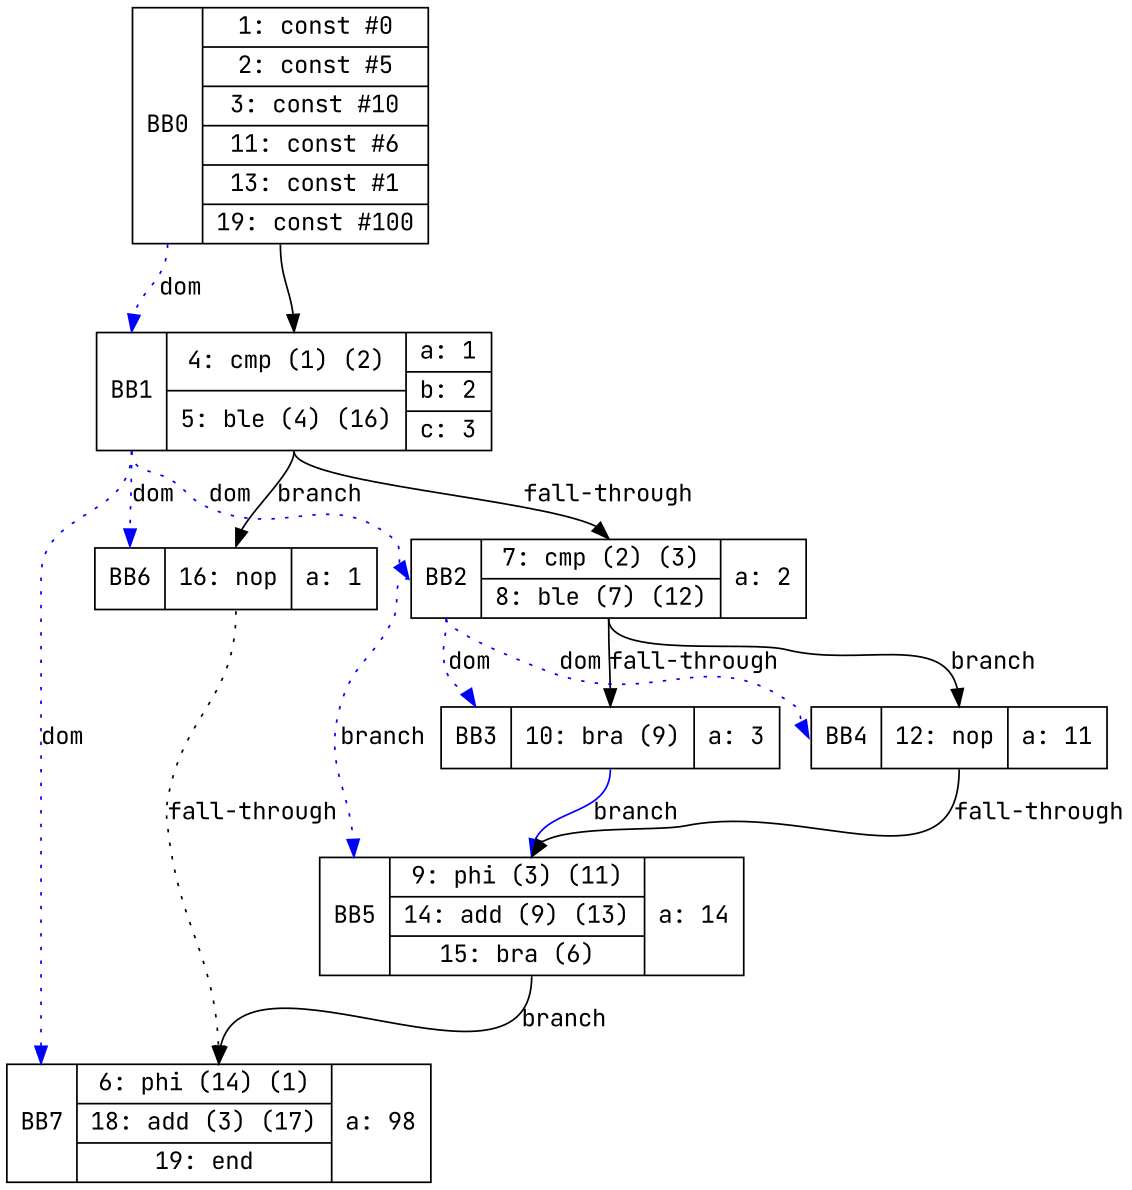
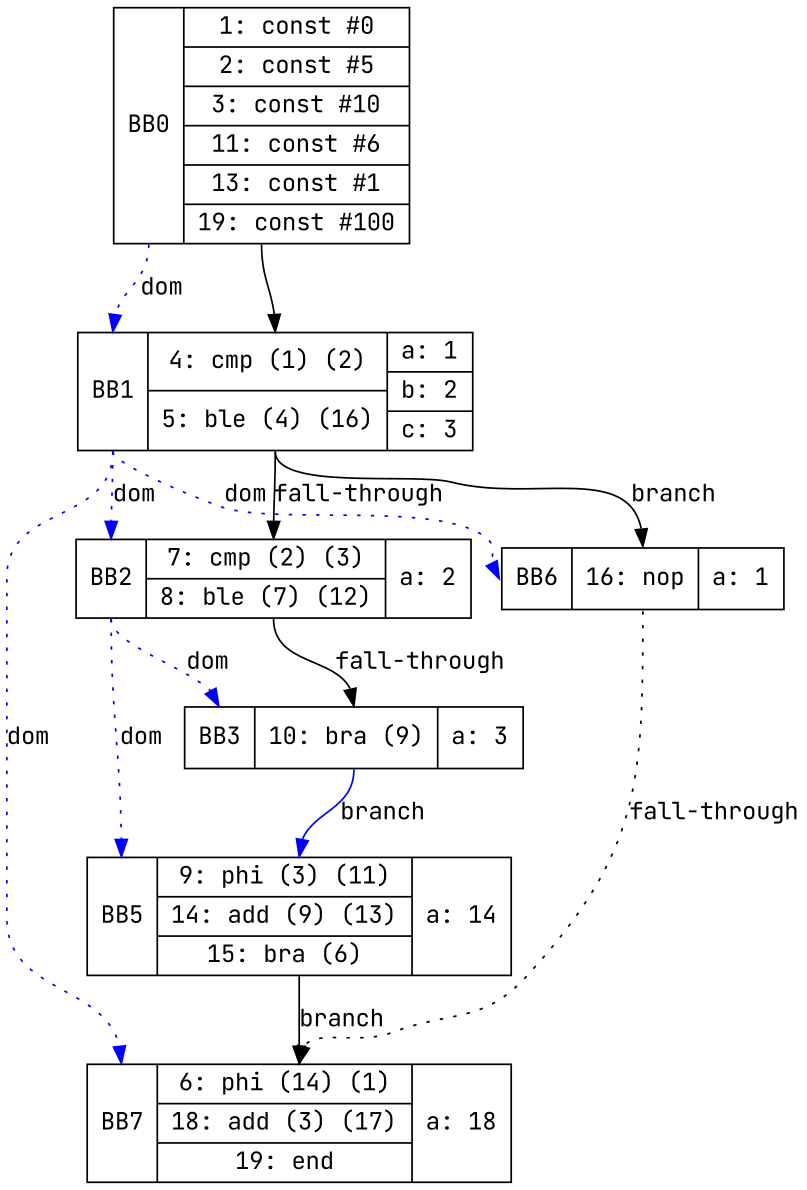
(383, 738) -> (141, 738)
(959, 738) -> none
(381, 1122) -> (462, 1122)
